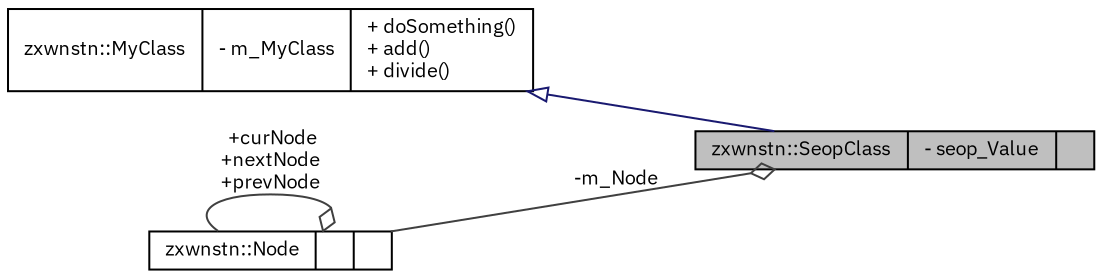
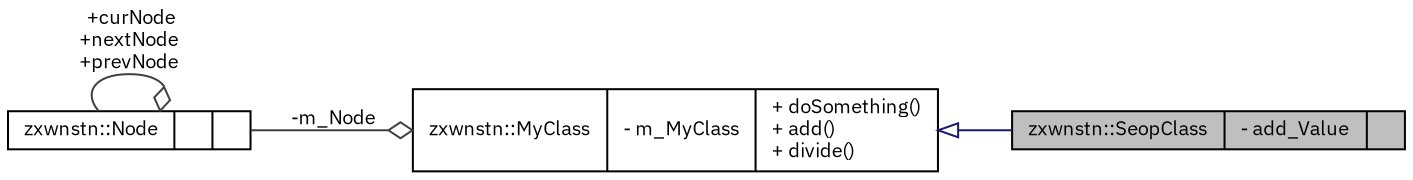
(982, 149) -> (1296, 129)
(571, 202) -> (319, 130)
